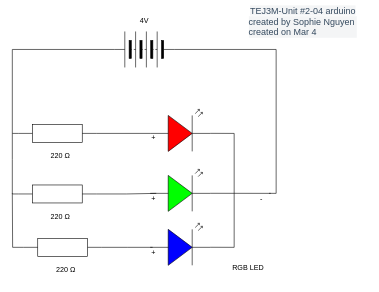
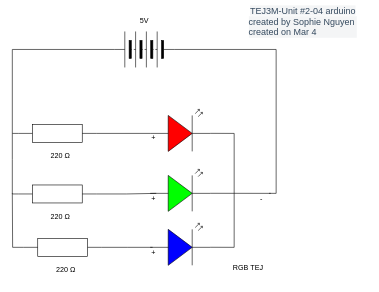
(145, 21) -> (145, 21)
(248, 268) -> (248, 268)
